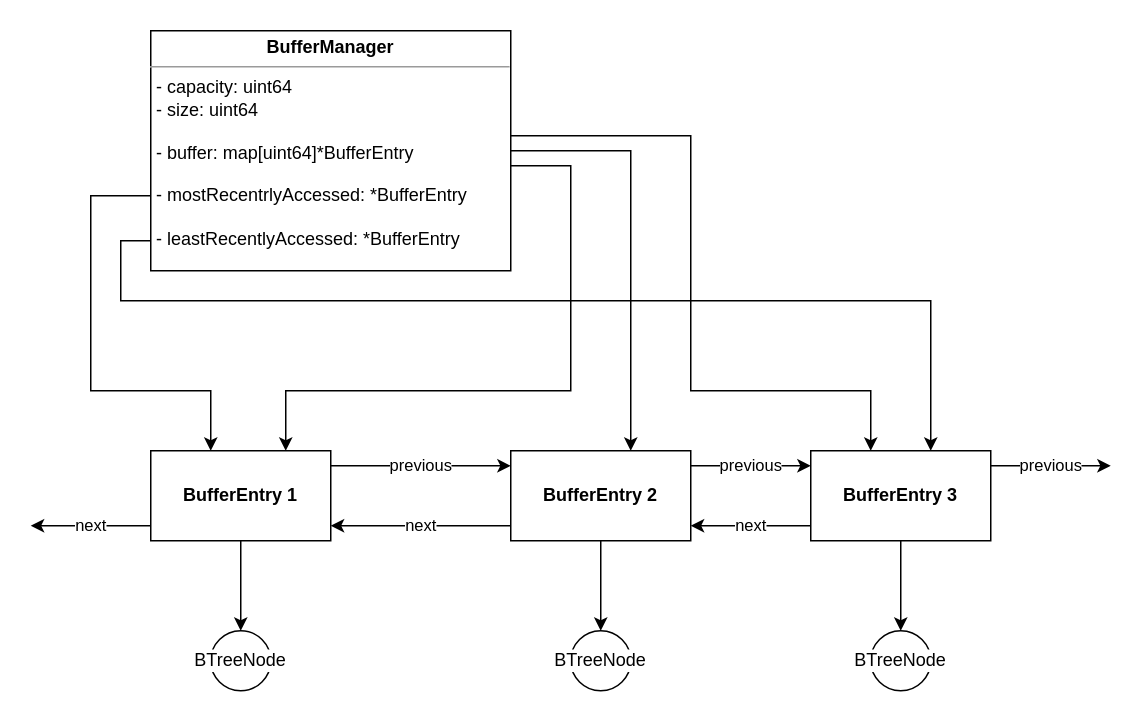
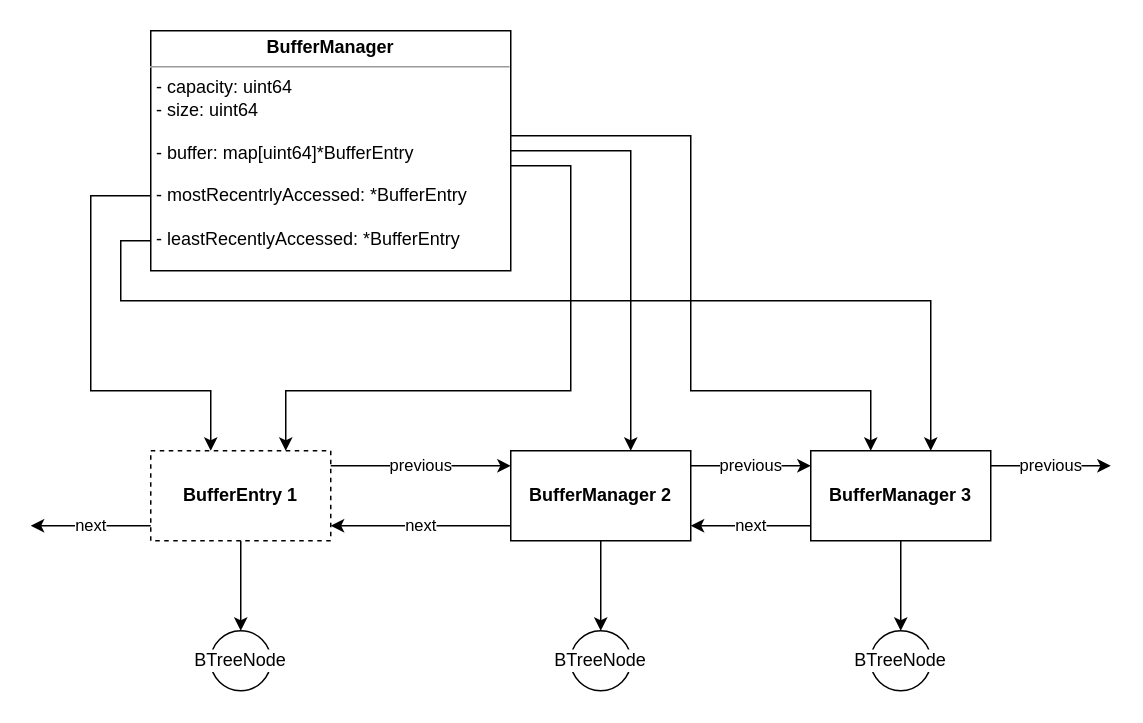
(241, 496) -> (241, 496)
(601, 496) -> (601, 496)
(901, 496) -> (901, 496)
